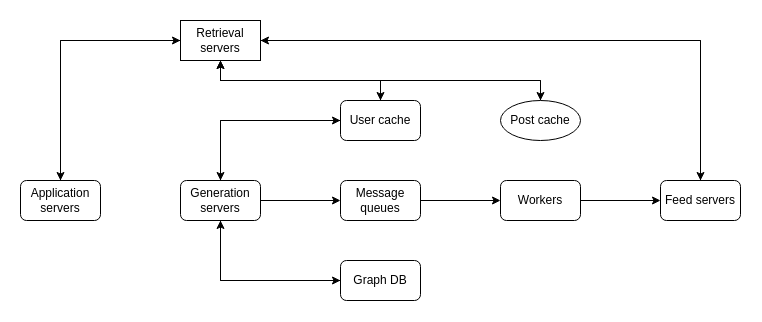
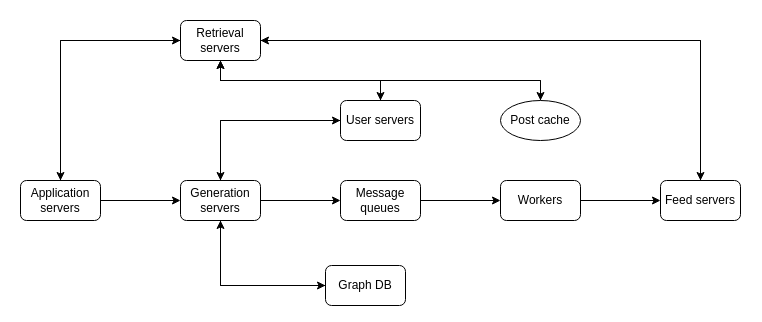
(221, 41) -> (221, 41)
(381, 121) -> (381, 121)
none -> (137, 201)
(381, 281) -> (366, 286)
